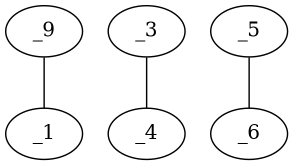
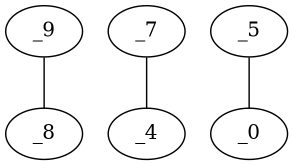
(147, 31) -> (147, 31)
(44, 134) -> (44, 134)
(249, 134) -> (249, 134)
